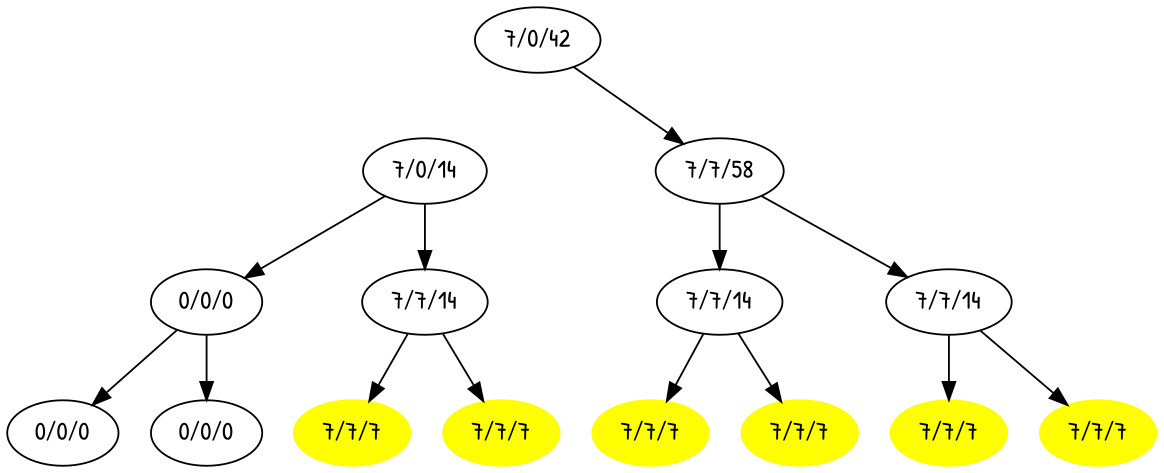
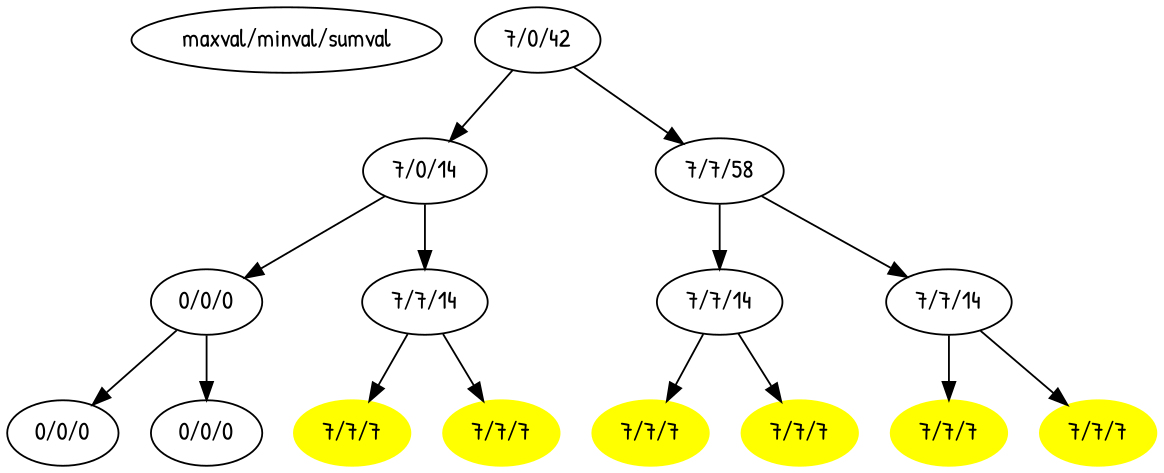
none -> (287, 40)
none -> (487, 99)
